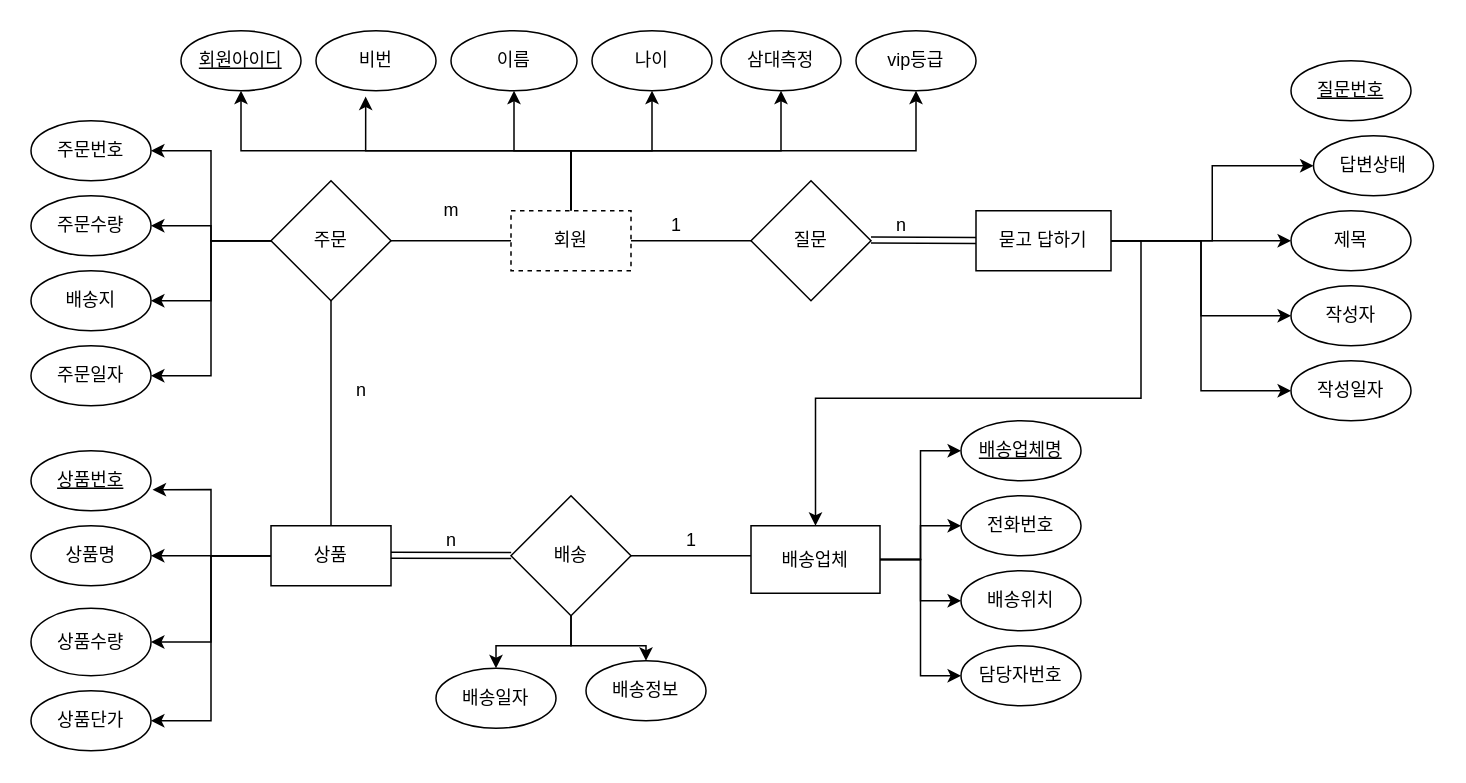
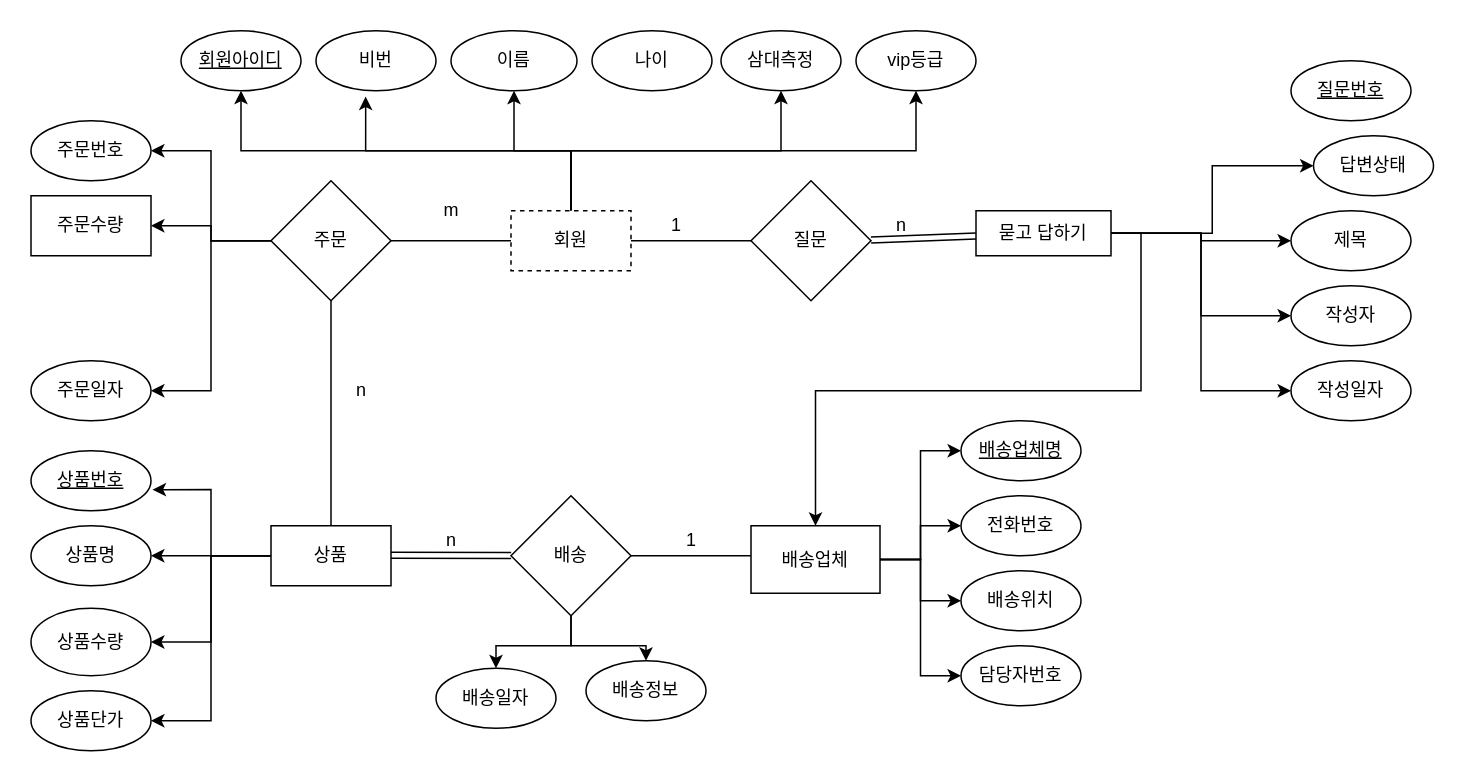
(652, 125) -> none
(91, 226) -> (91, 226)
(1043, 241) -> (1043, 233)
(91, 301) -> none
(185, 301) -> none
(91, 376) -> (91, 391)
